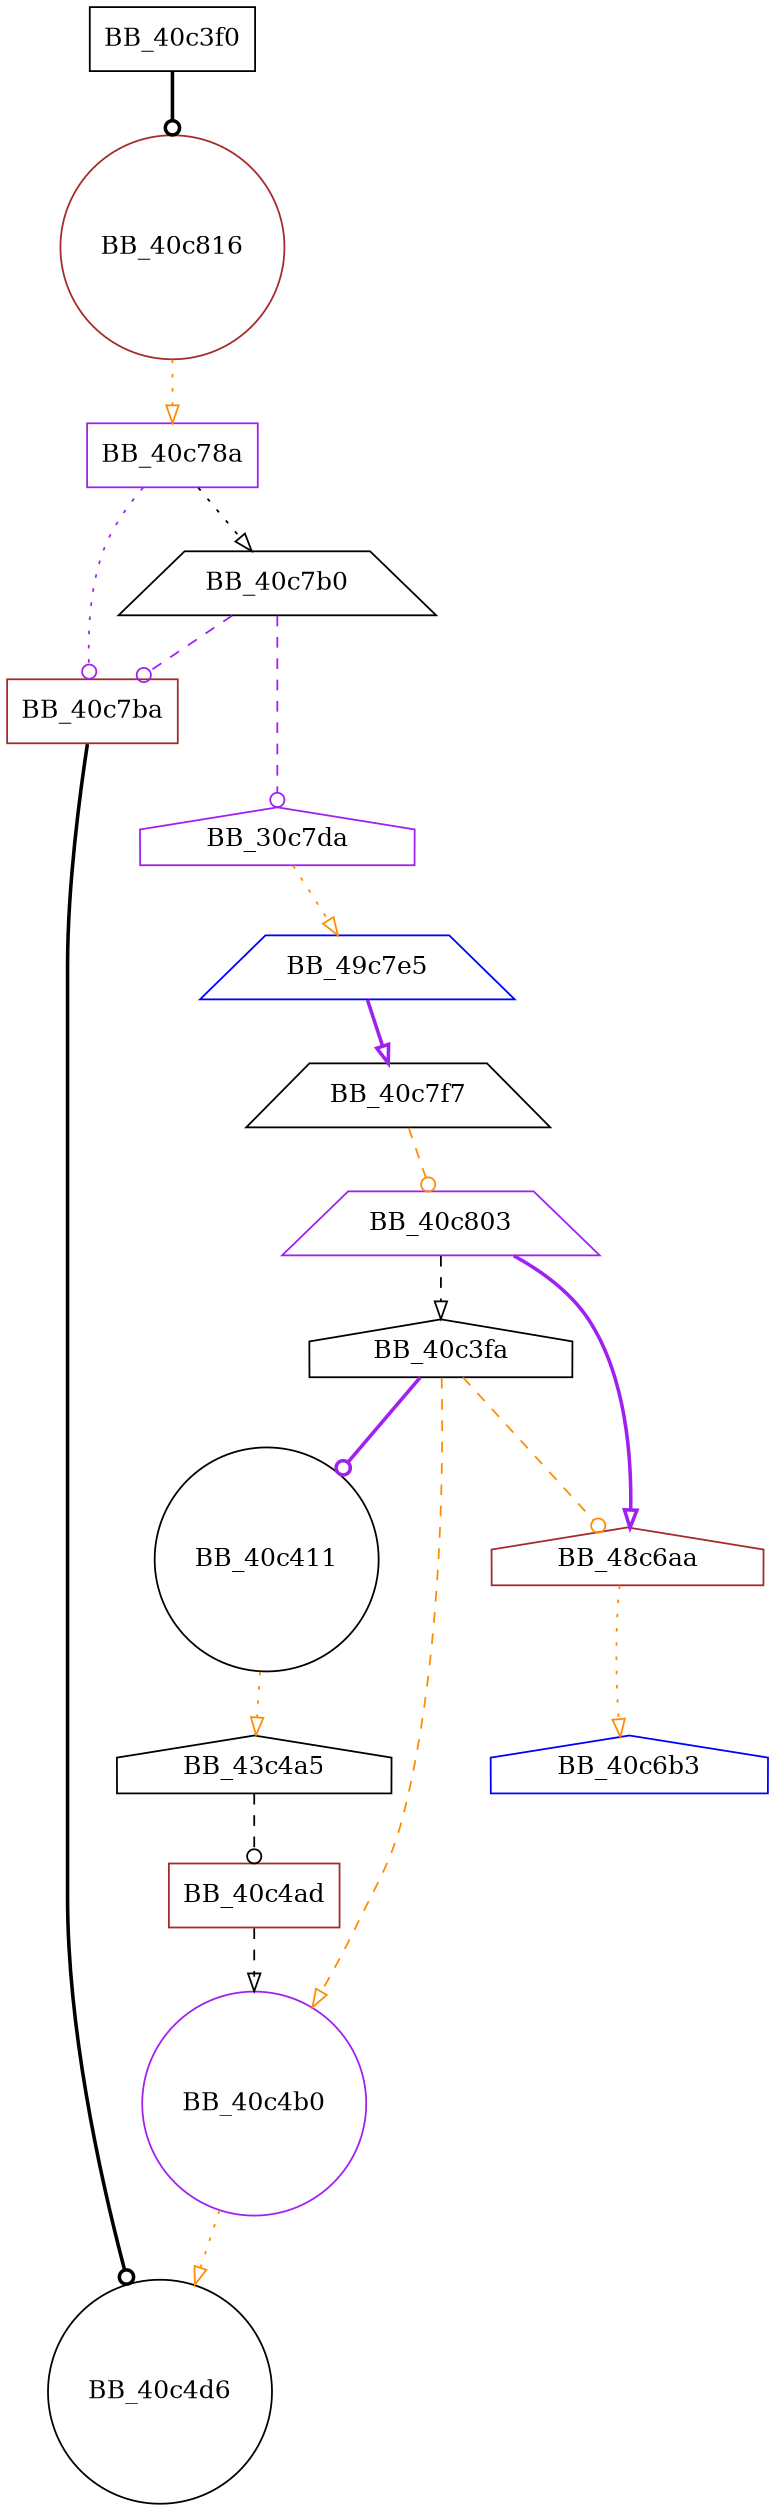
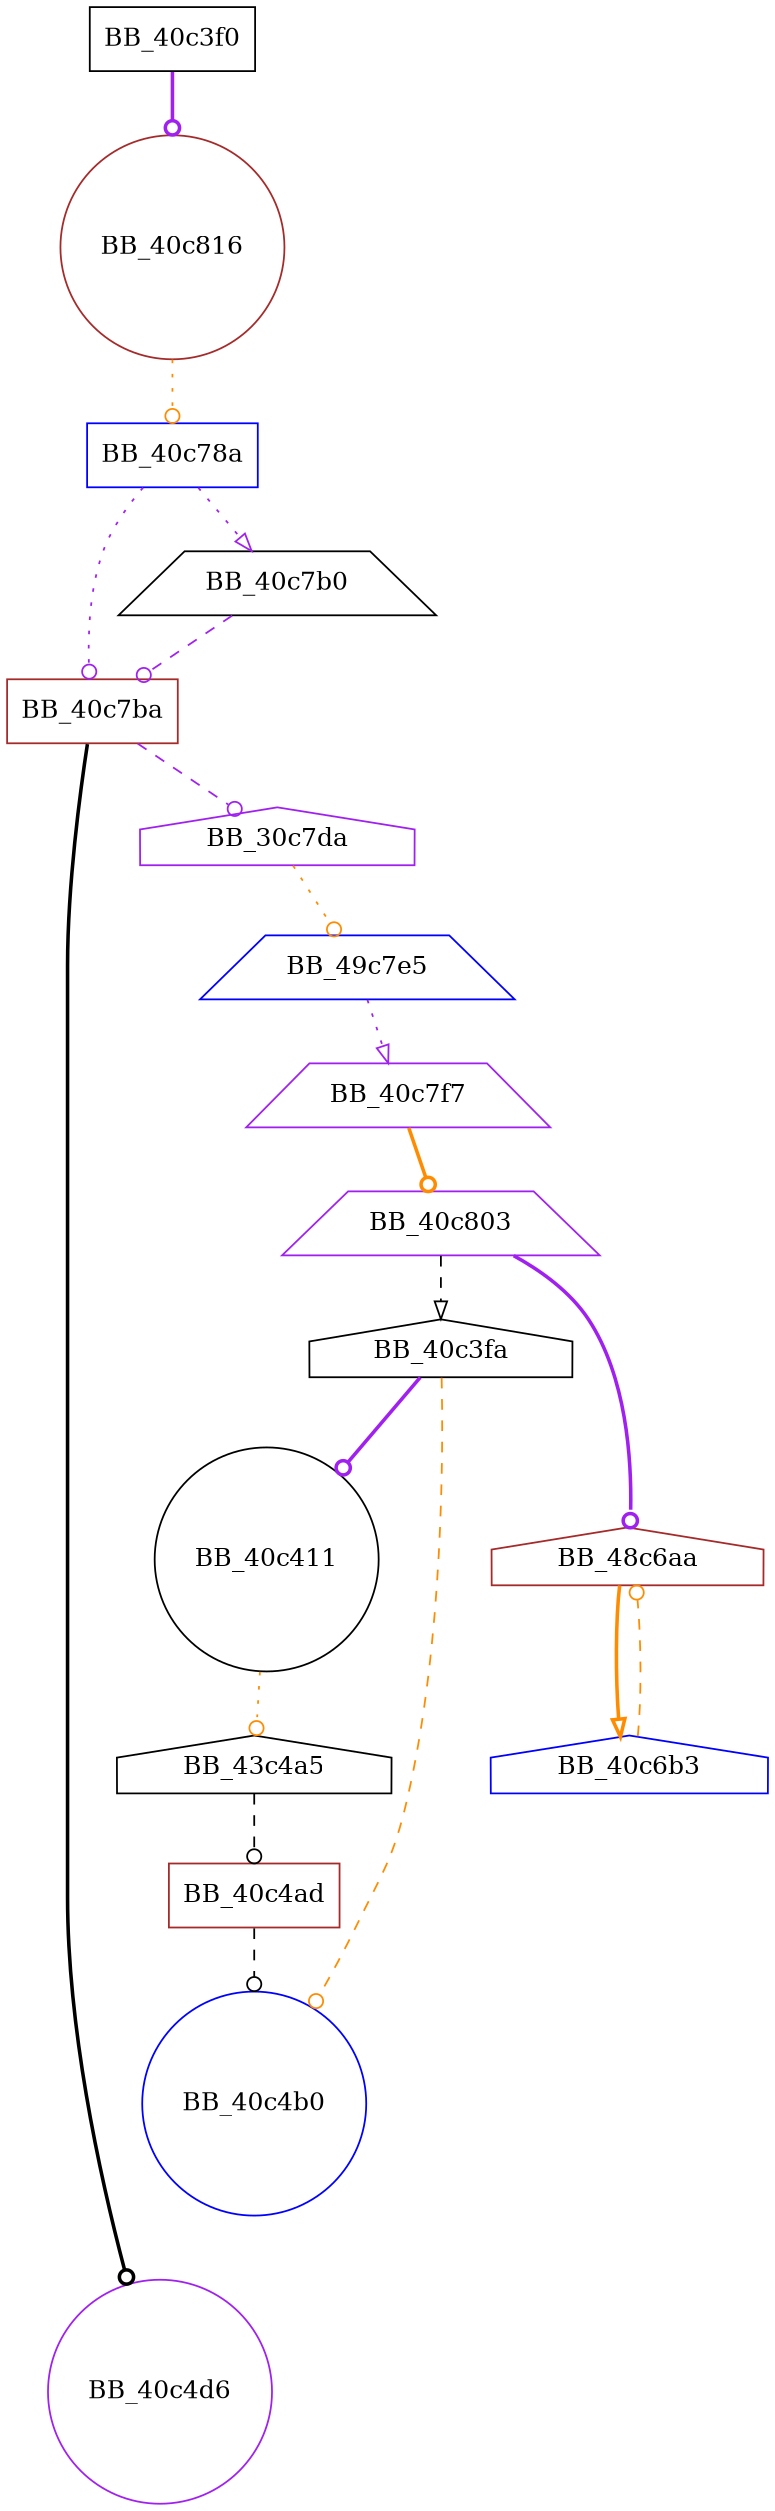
(172, 96) -> (172, 96)
(172, 384) -> (172, 384)
(172, 455) -> (172, 455)
(219, 513) -> (219, 513)
(277, 704) -> (183, 774)
(311, 893) -> (311, 893)
(375, 1023) -> (375, 1023)
(398, 1095) -> (398, 1095)
(417, 1153) -> (417, 1153)
(610, 1364) -> (610, 1364)
(528, 1449) -> (640, 1668)
(616, 1652) -> (616, 1652)
(259, 1694) -> (259, 1694)
(425, 1696) -> (425, 1696)
(254, 1953) -> (254, 1953)
(254, 2104) -> (254, 2104)
(210, 2239) -> none
(160, 2392) -> (160, 2392)
